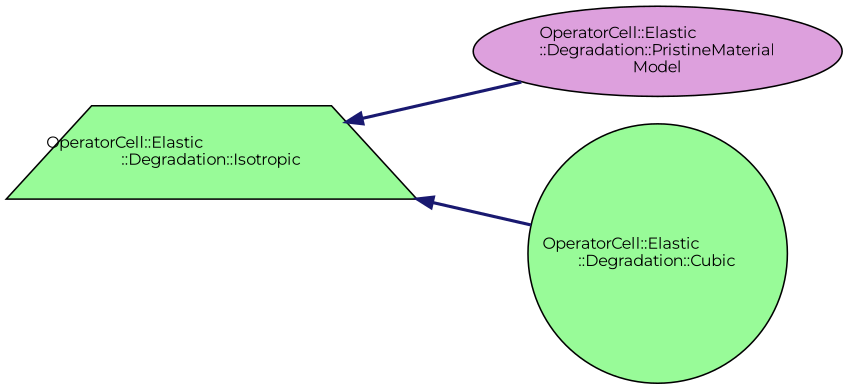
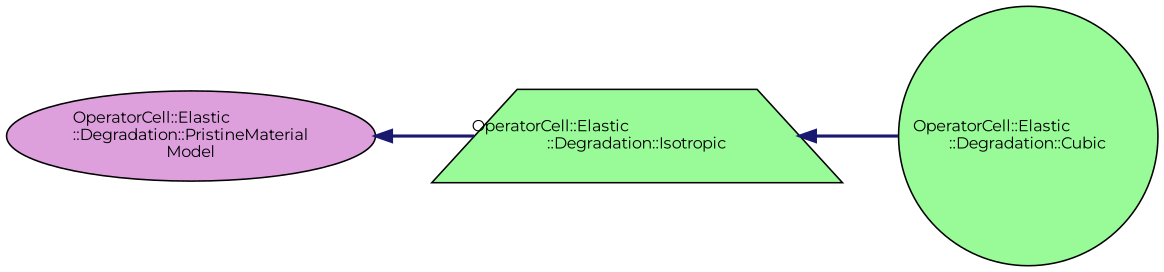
(442, 100) -> (433, 136)
